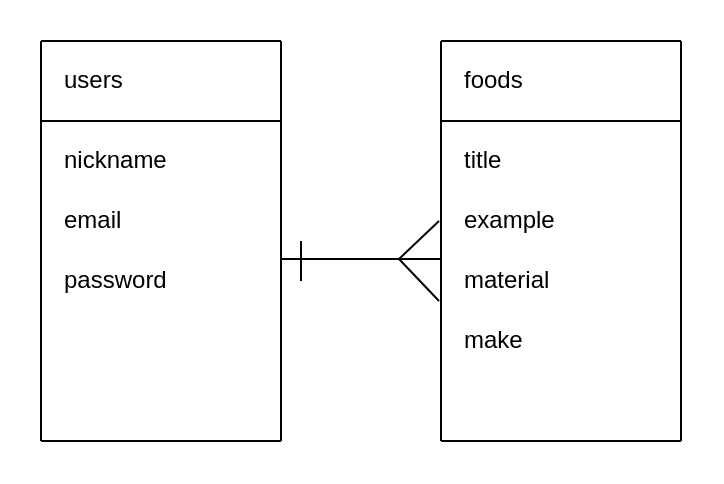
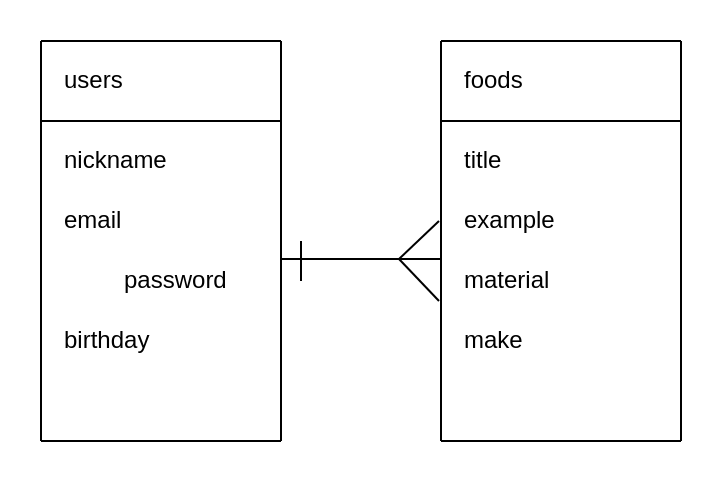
(131, 281) -> (191, 281)
none -> (121, 341)
